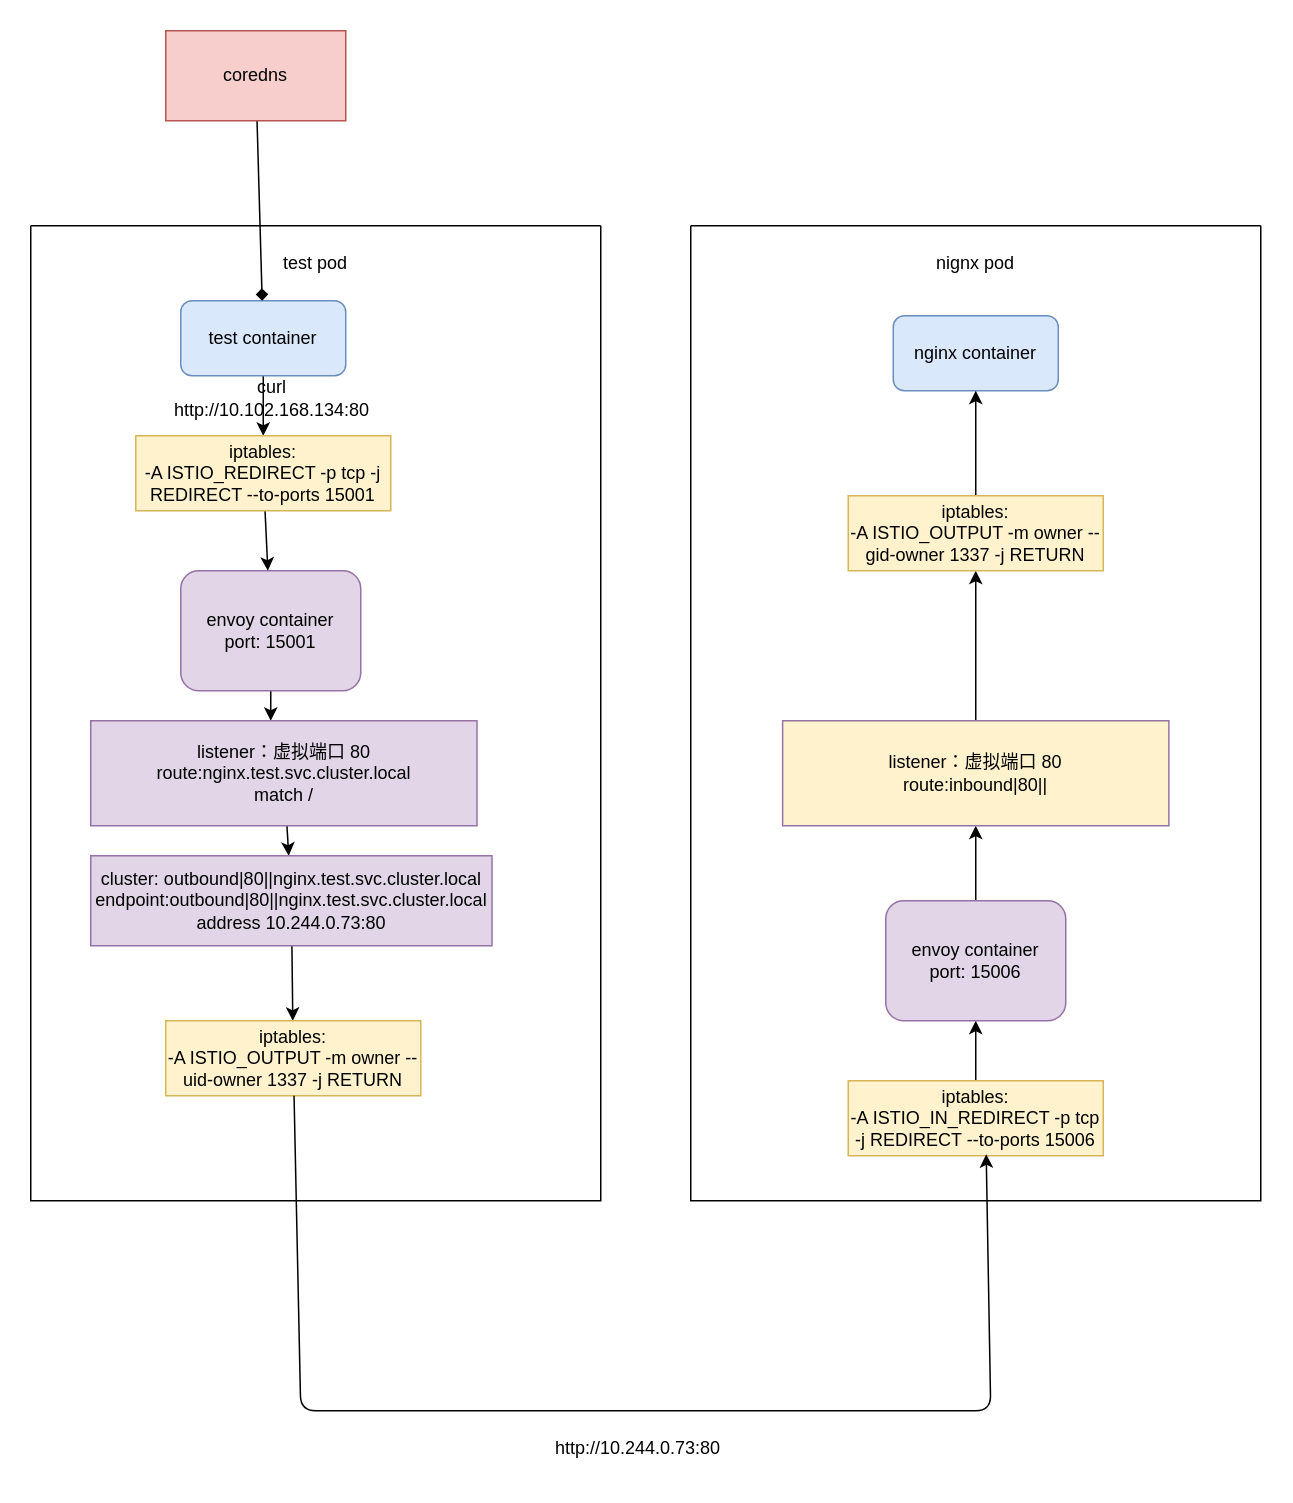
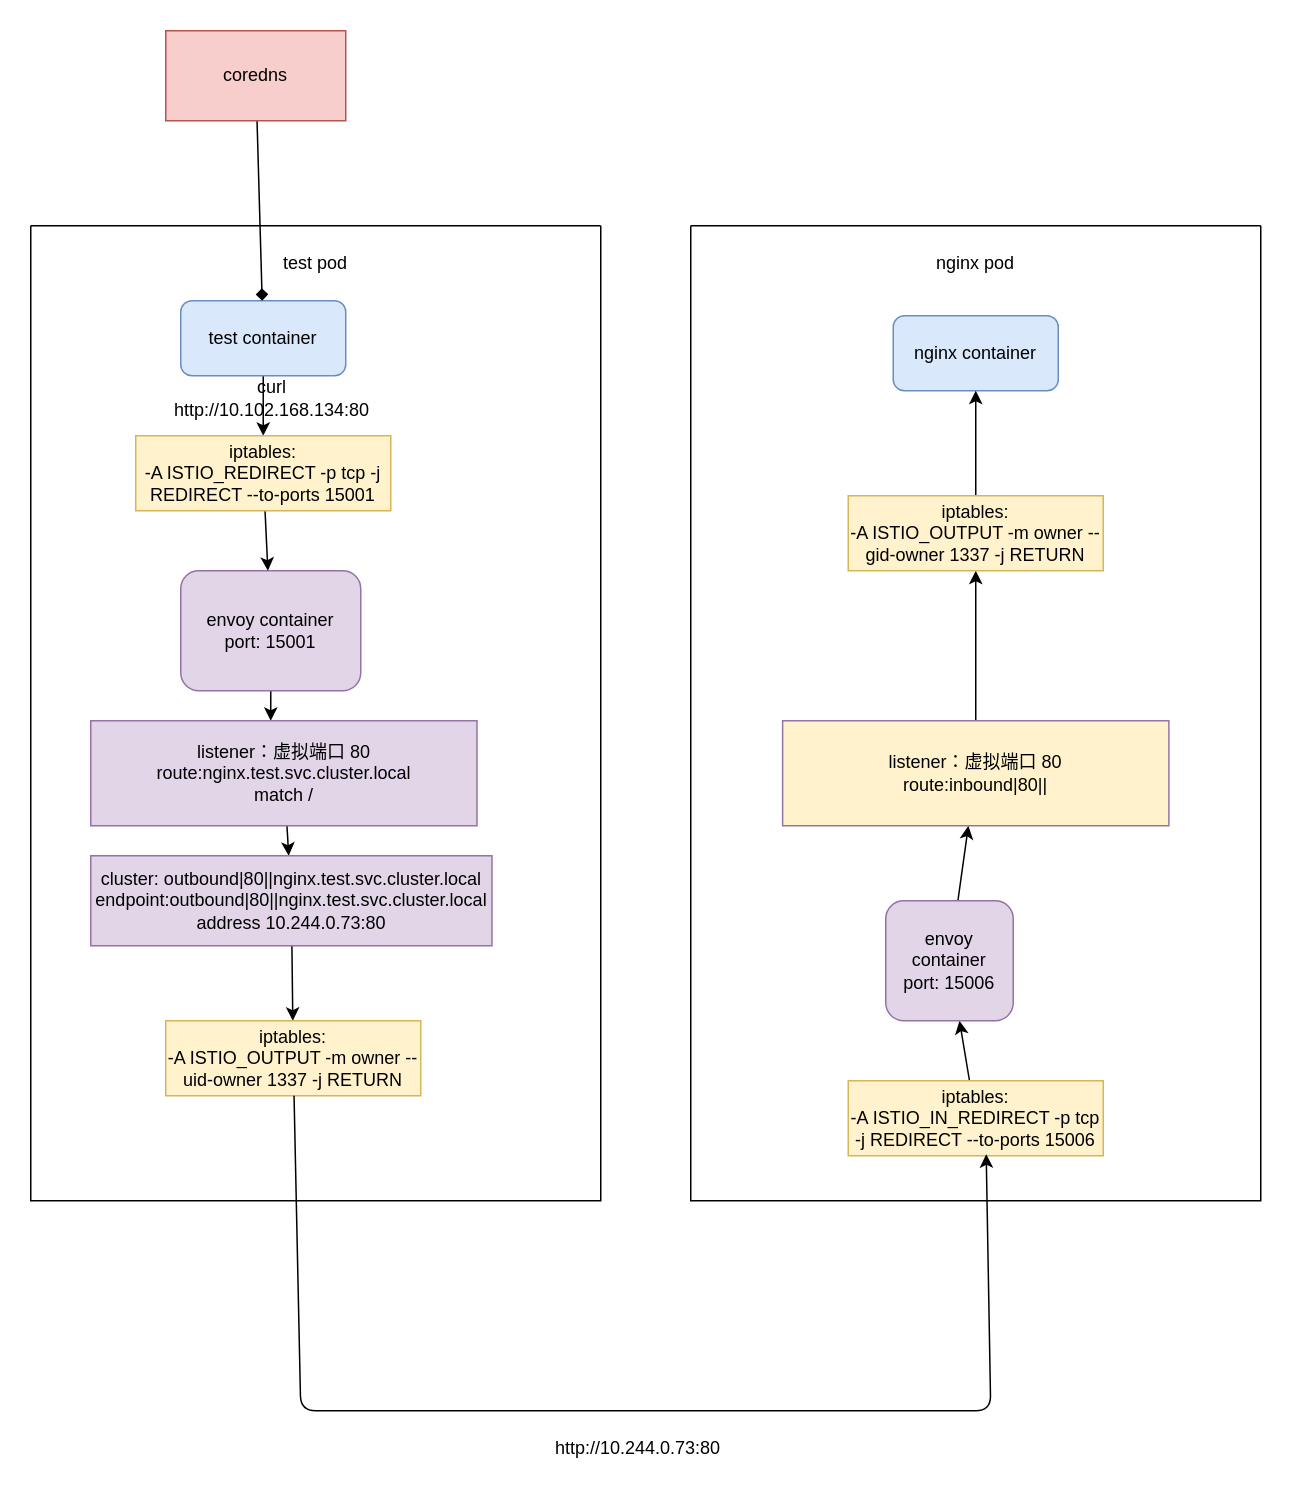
(976, 263) -> (976, 263)
(976, 961) -> (950, 961)
